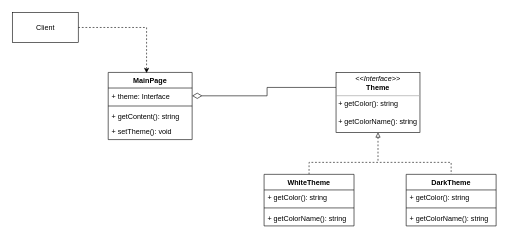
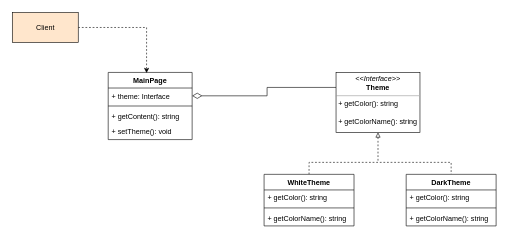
(45, 27) -> (45, 27)
